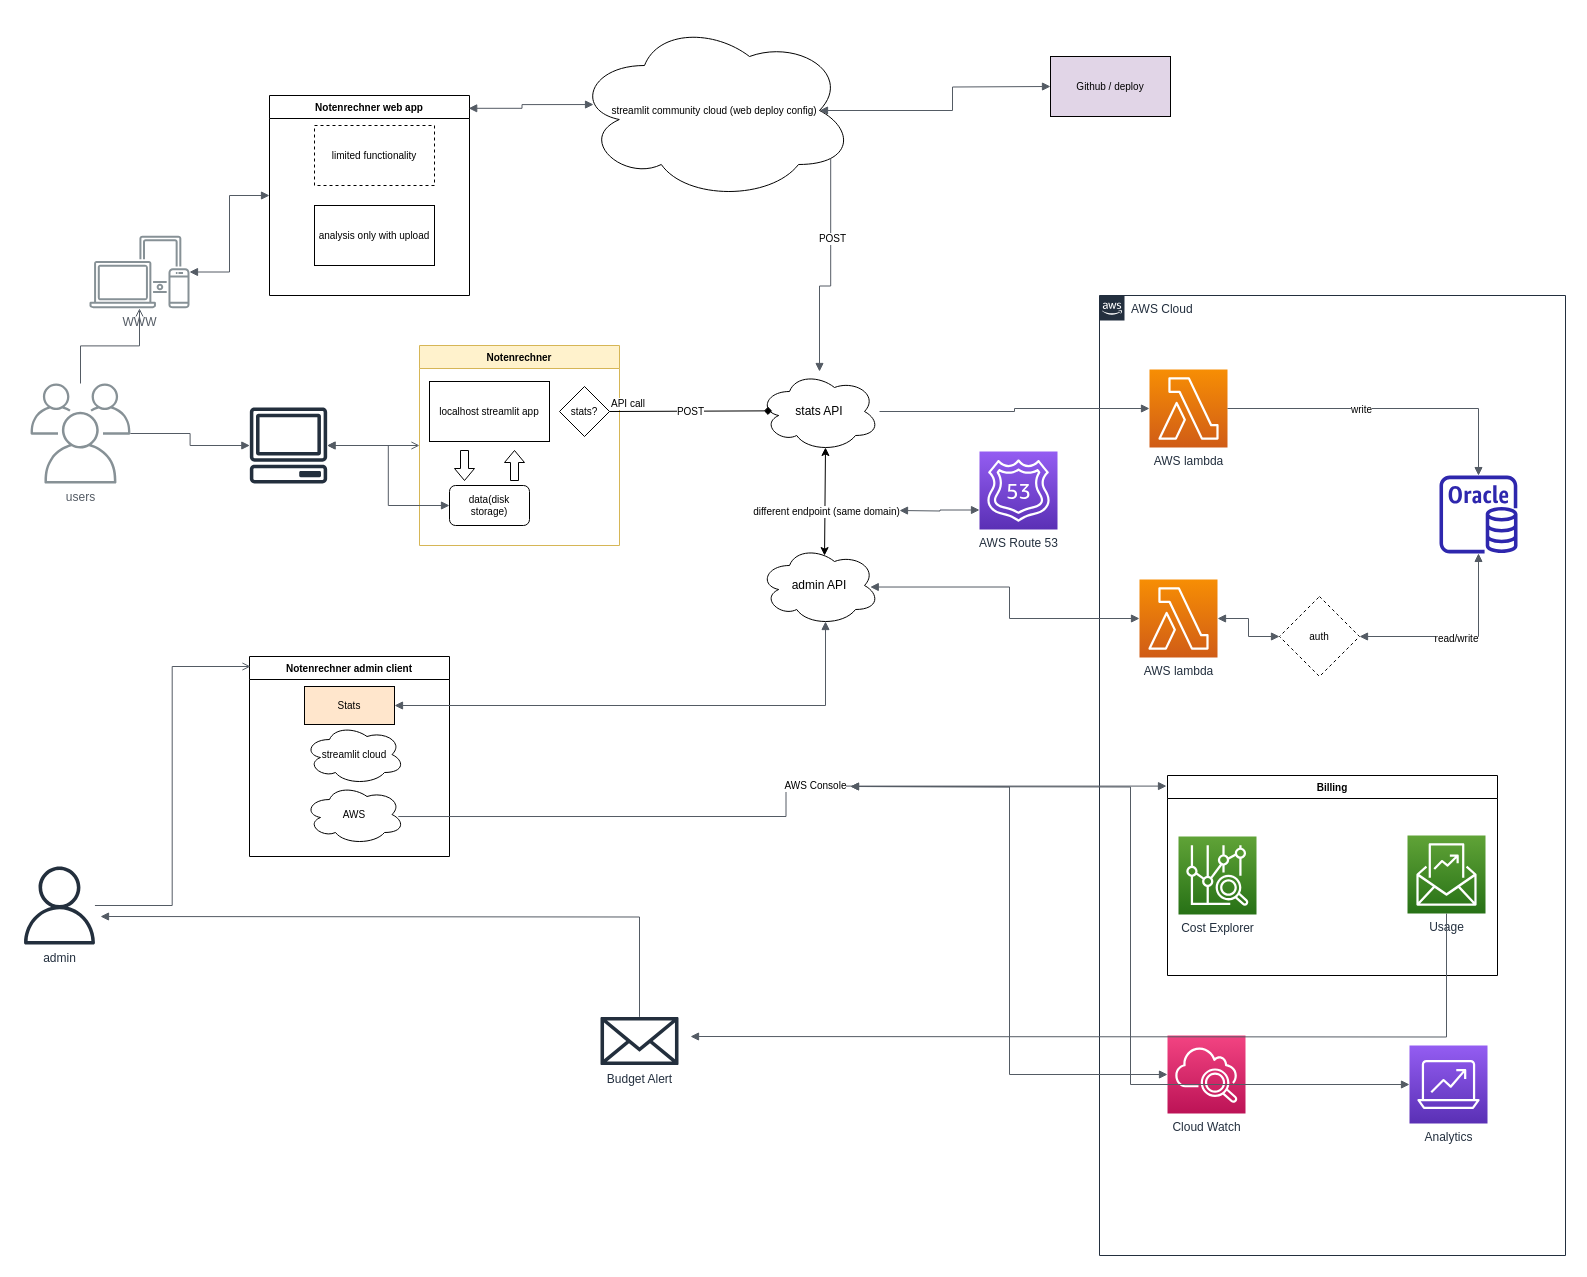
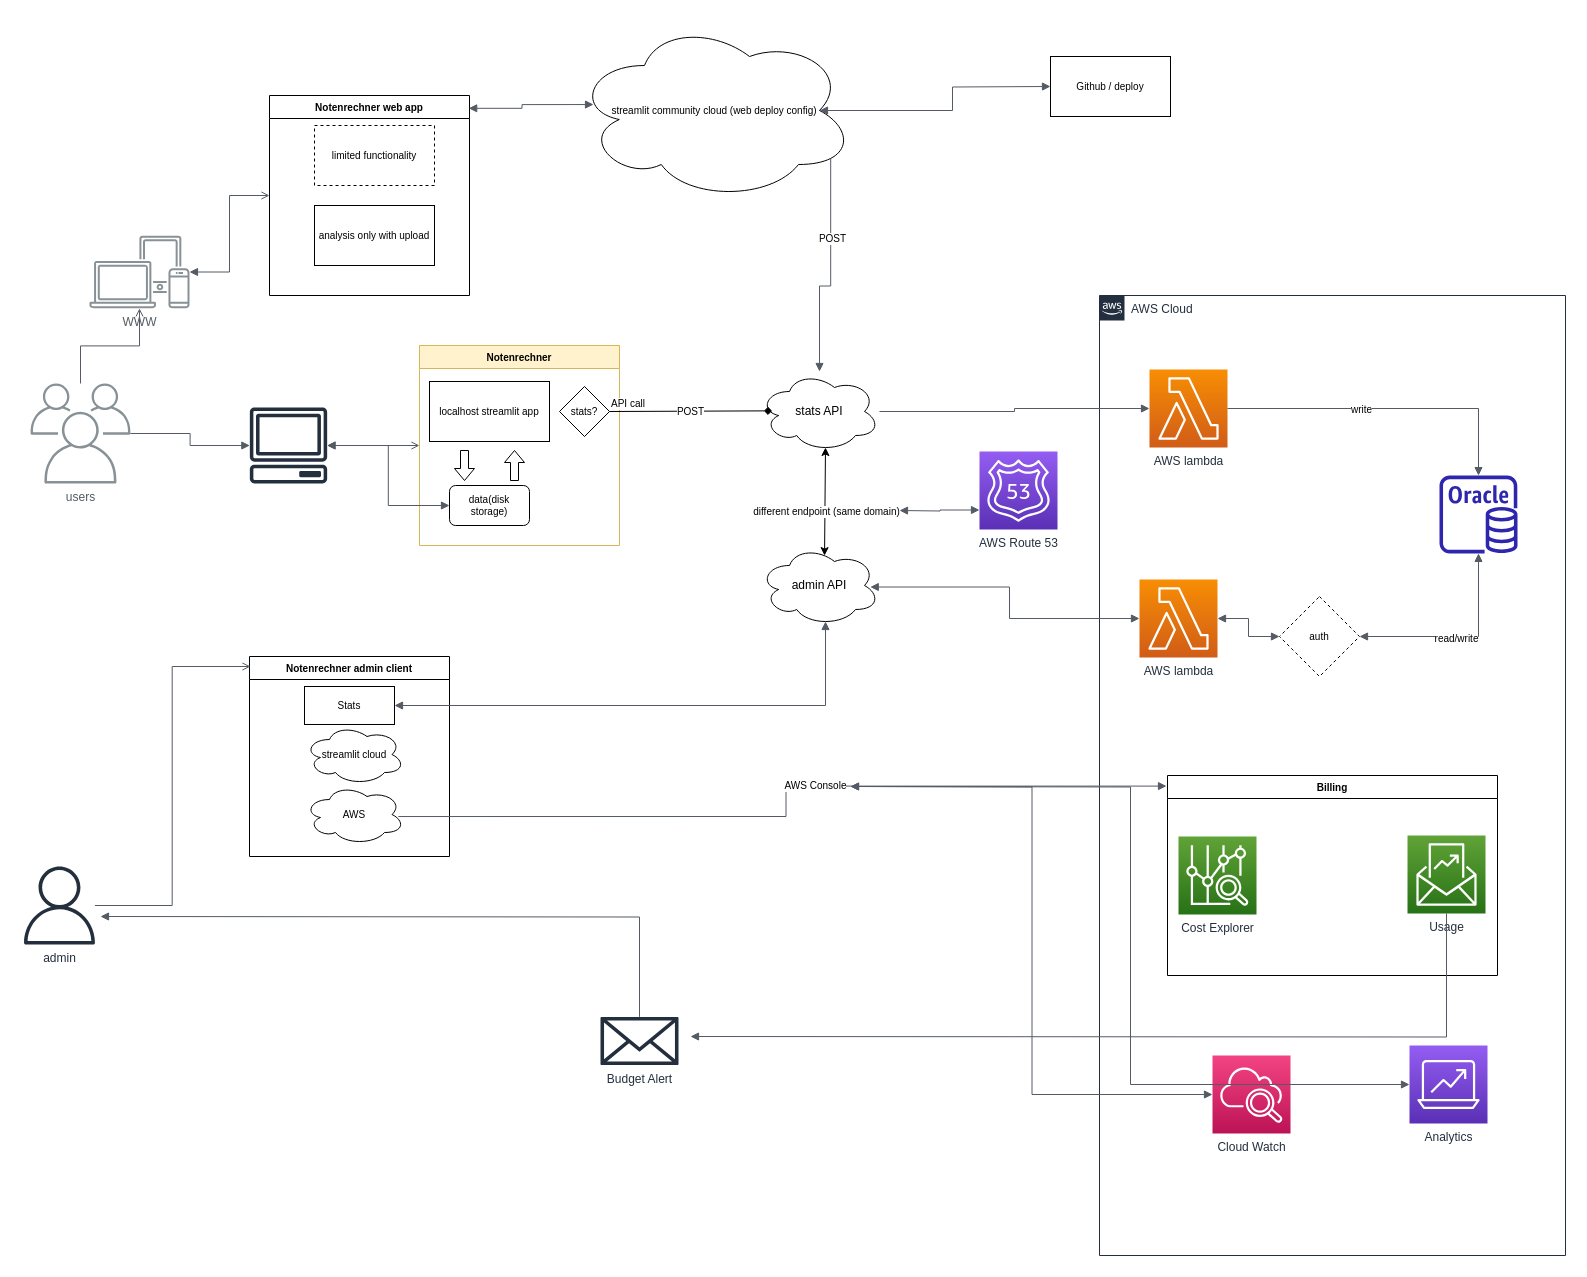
(1111, 87) -> (1111, 87)
(260, 196) -> (262, 196)
(350, 706) -> (350, 706)
(1207, 1075) -> (1252, 1095)
